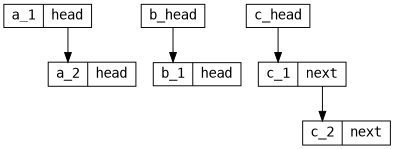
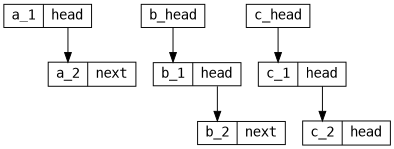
(112, 74) -> (112, 74)
(322, 74) -> (322, 74)
none -> (241, 133)
(366, 133) -> (366, 133)
